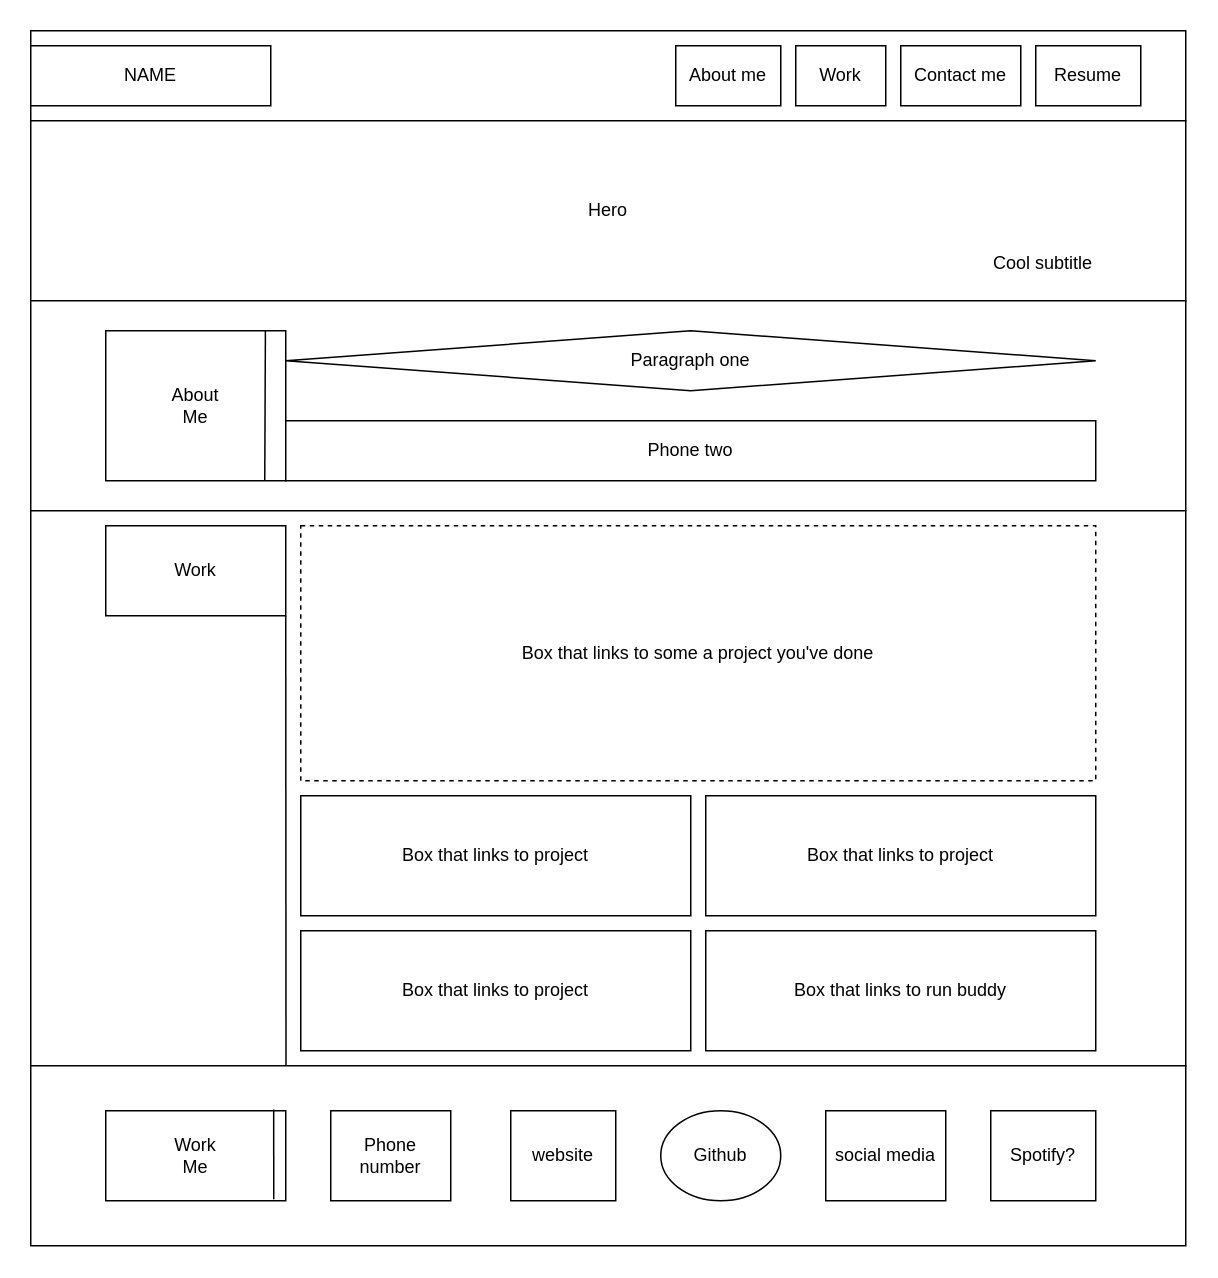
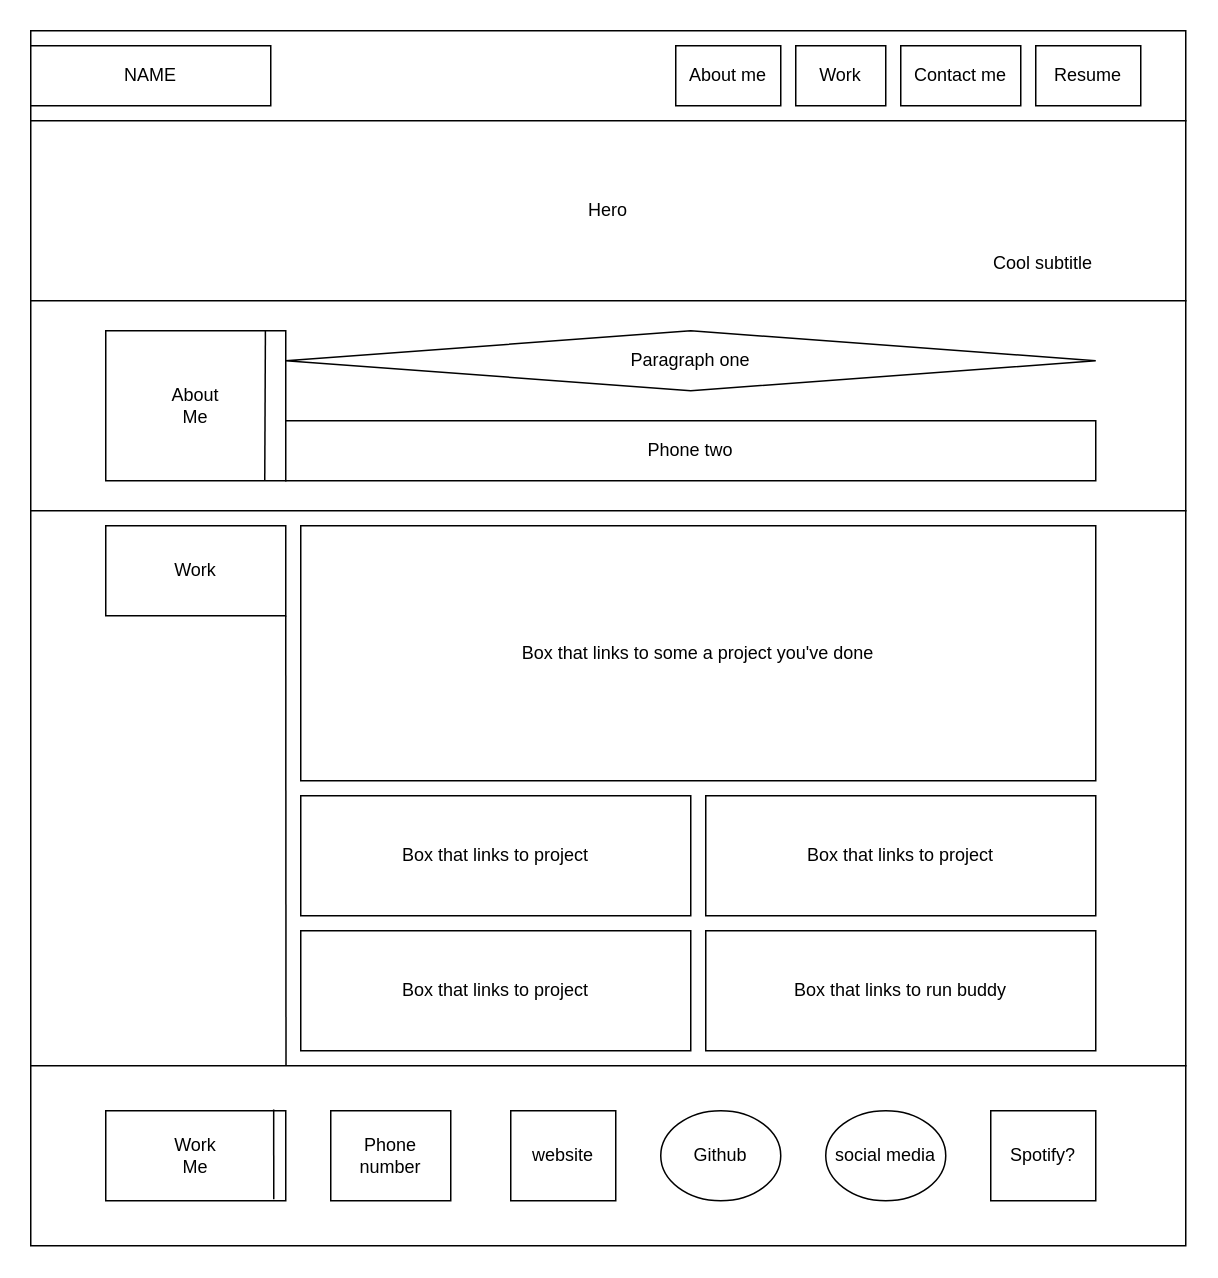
(698, 653) -> (698, 653)
(886, 1156) -> (886, 1156)
